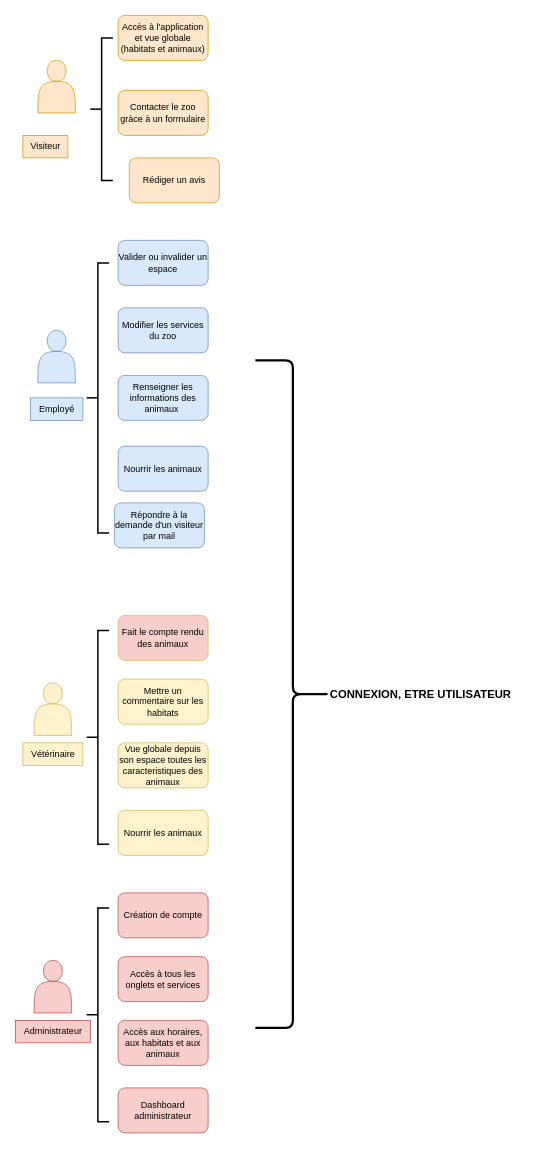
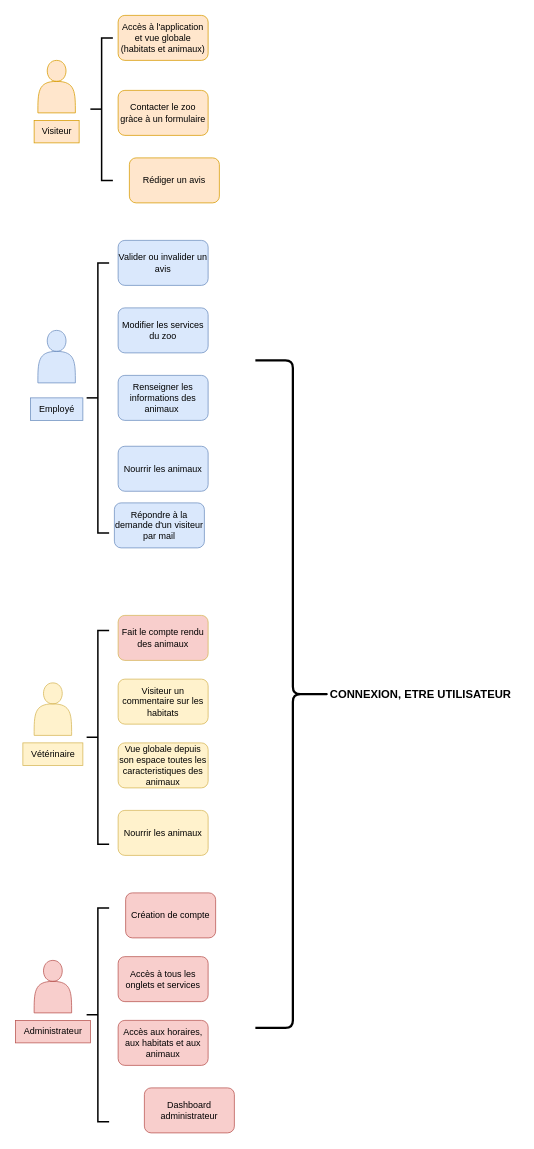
(45, 147) -> (57, 132)
(163, 263) -> (163, 263)
(163, 702) -> (163, 702)
(163, 915) -> (171, 915)
(163, 1110) -> (189, 1110)
